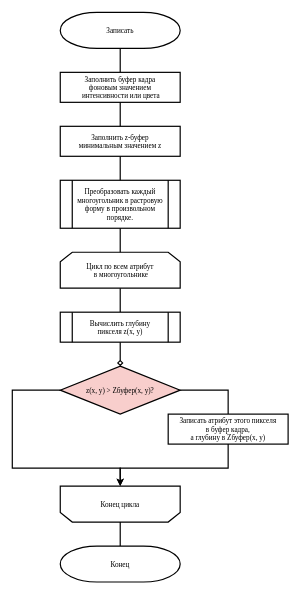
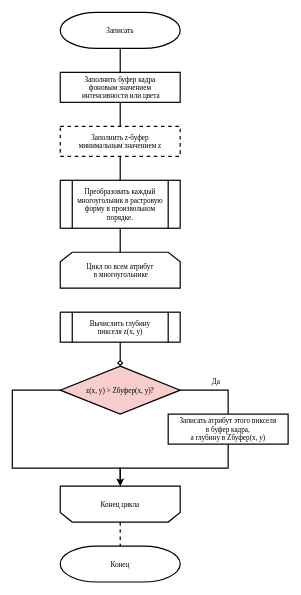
(120, 141) -> (120, 141)
(120, 300) -> none
none -> (216, 381)
(120, 534) -> (120, 534)
